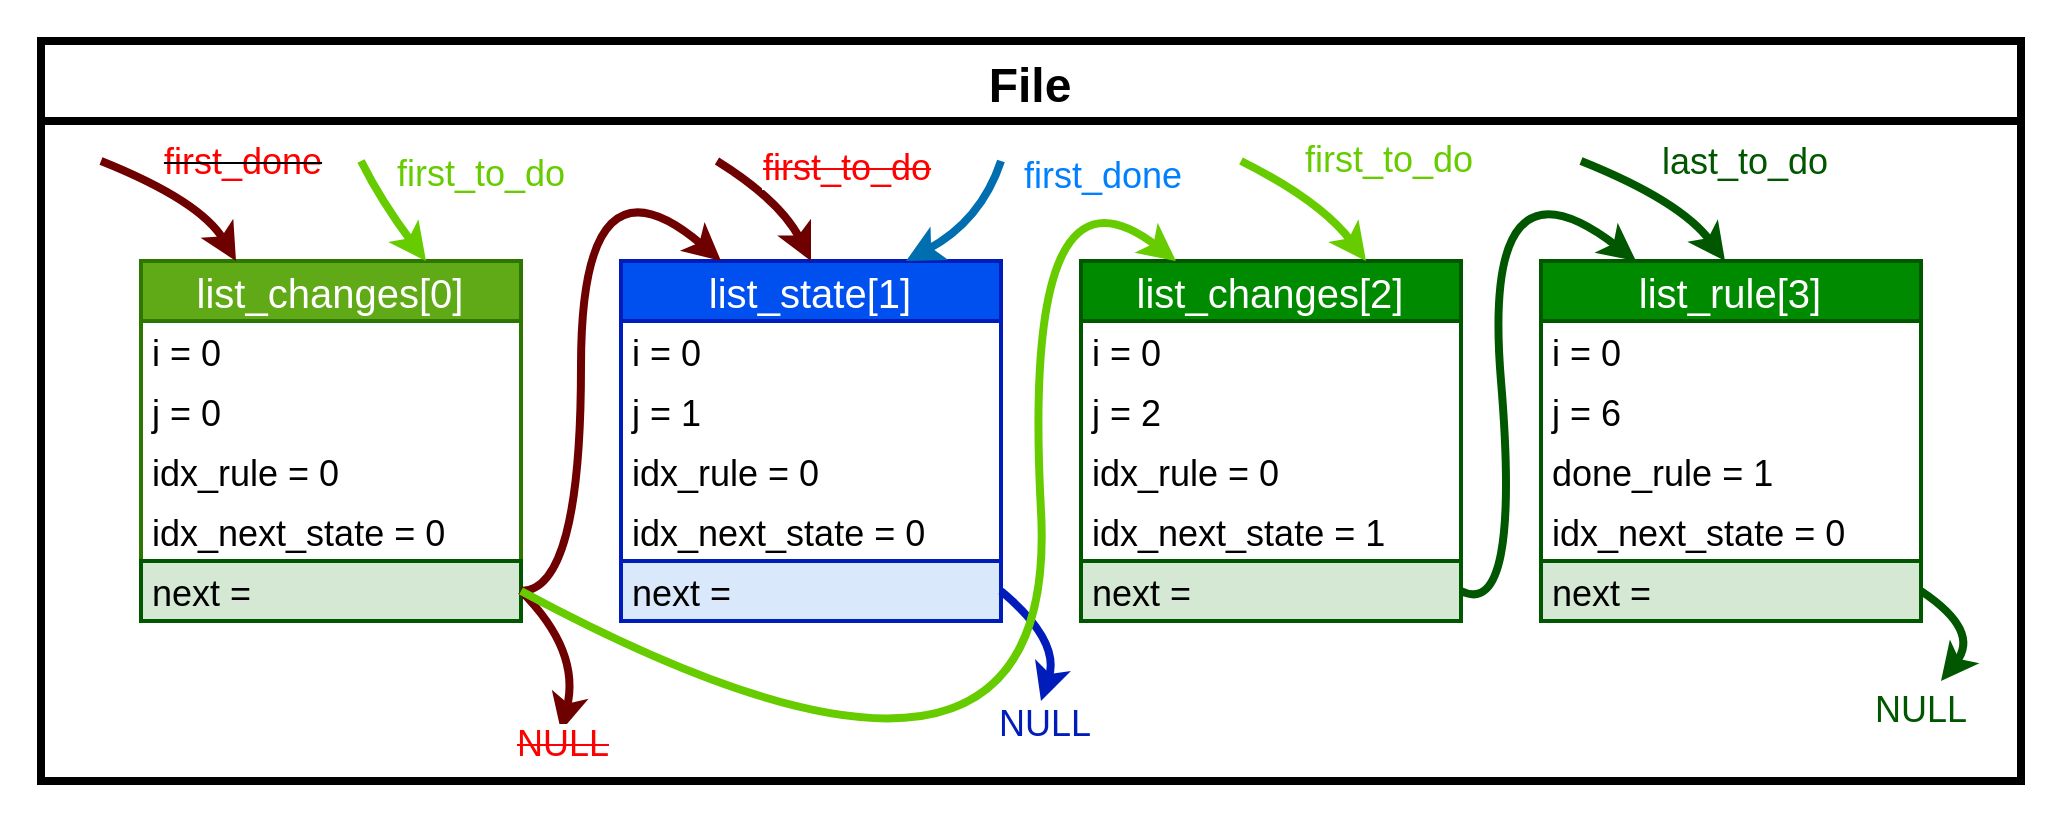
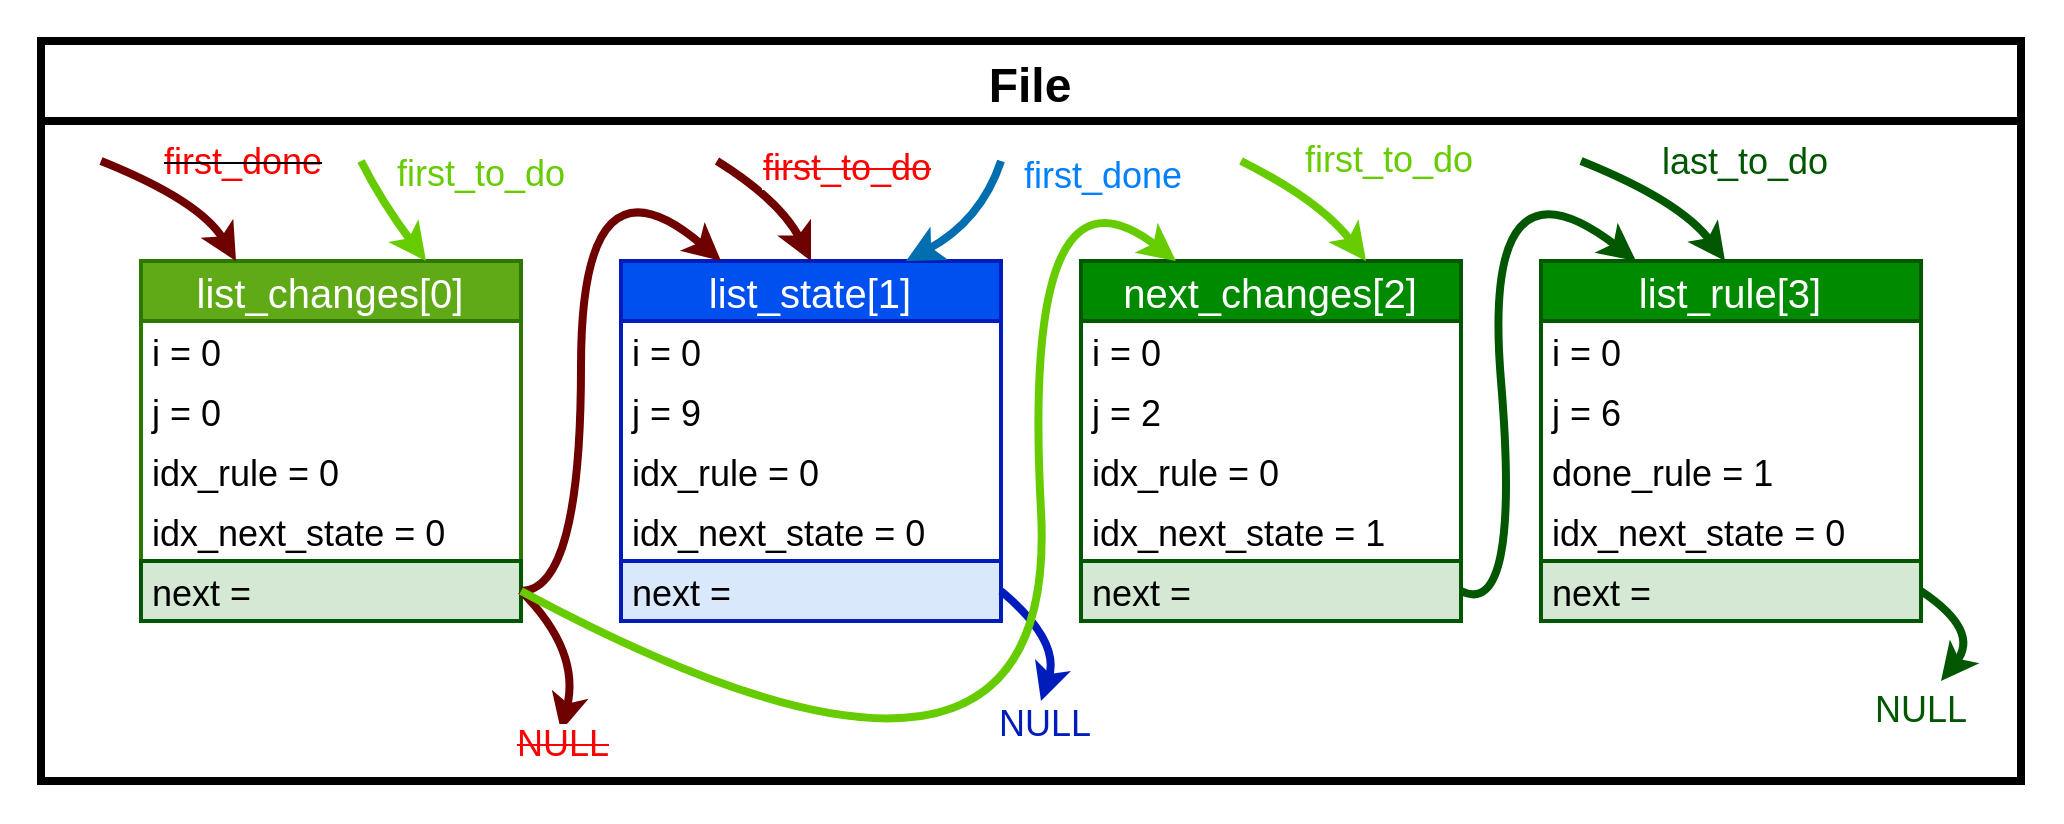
(1270, 295) -> (1270, 295)
(673, 414) -> (673, 414)
